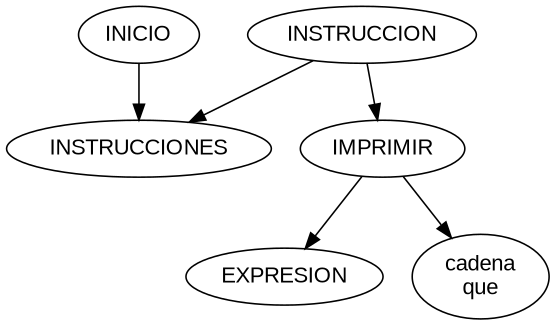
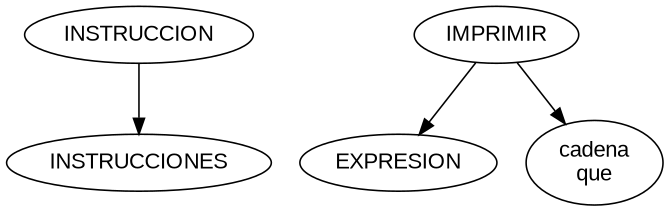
(139, 35) -> none
(371, 84) -> none
